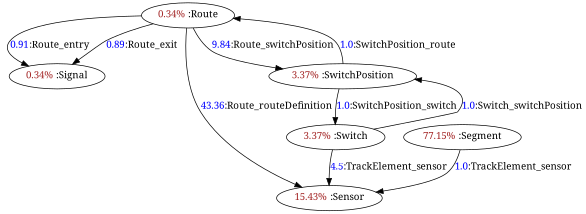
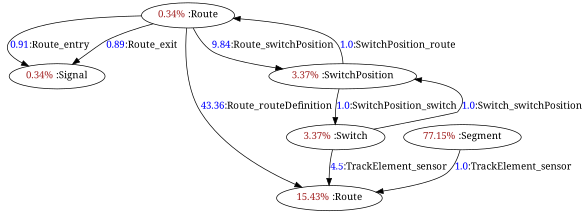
(347, 197) -> (347, 197)
